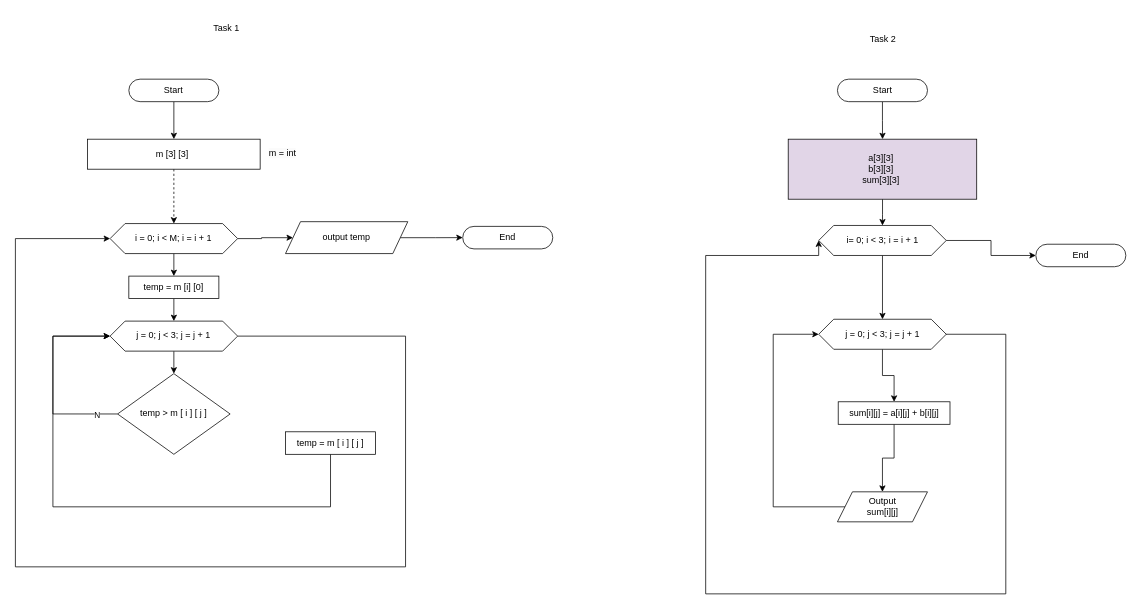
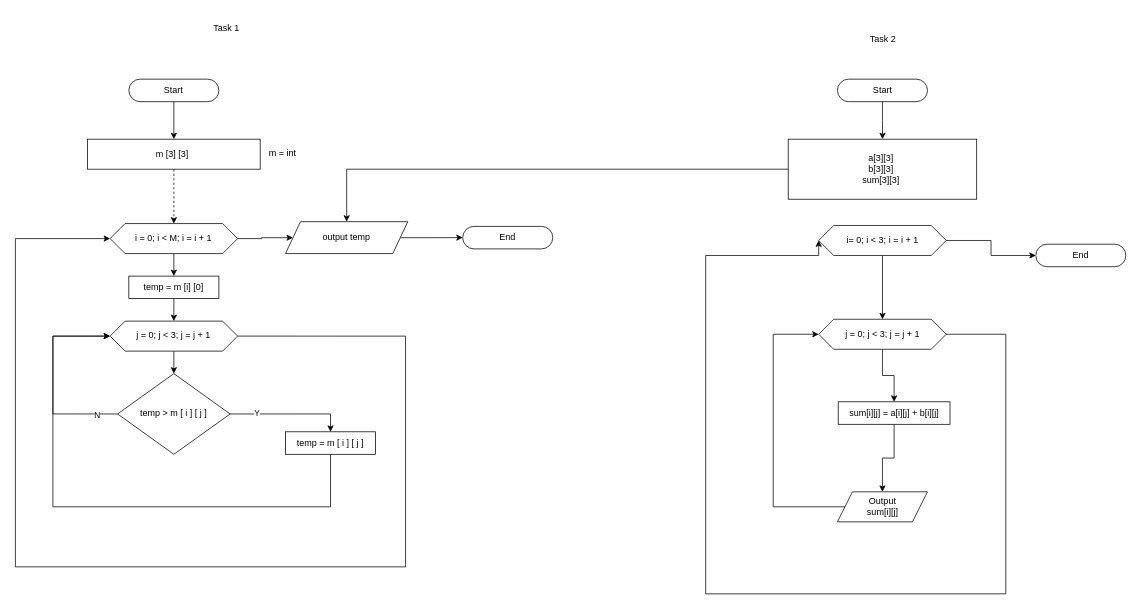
(882, 169) -> (882, 169)
(882, 209) -> (544, 169)
none -> (330, 419)
